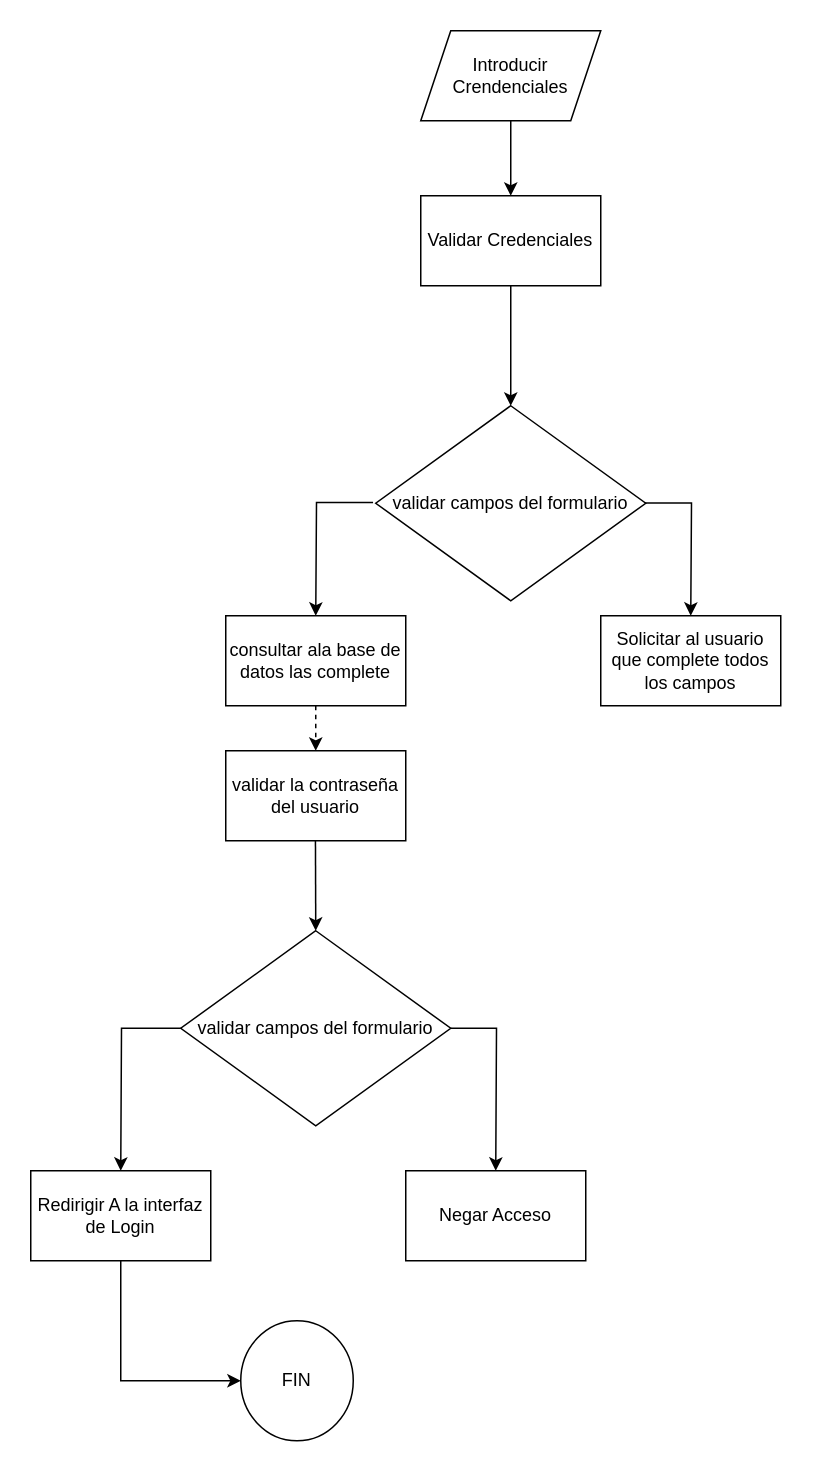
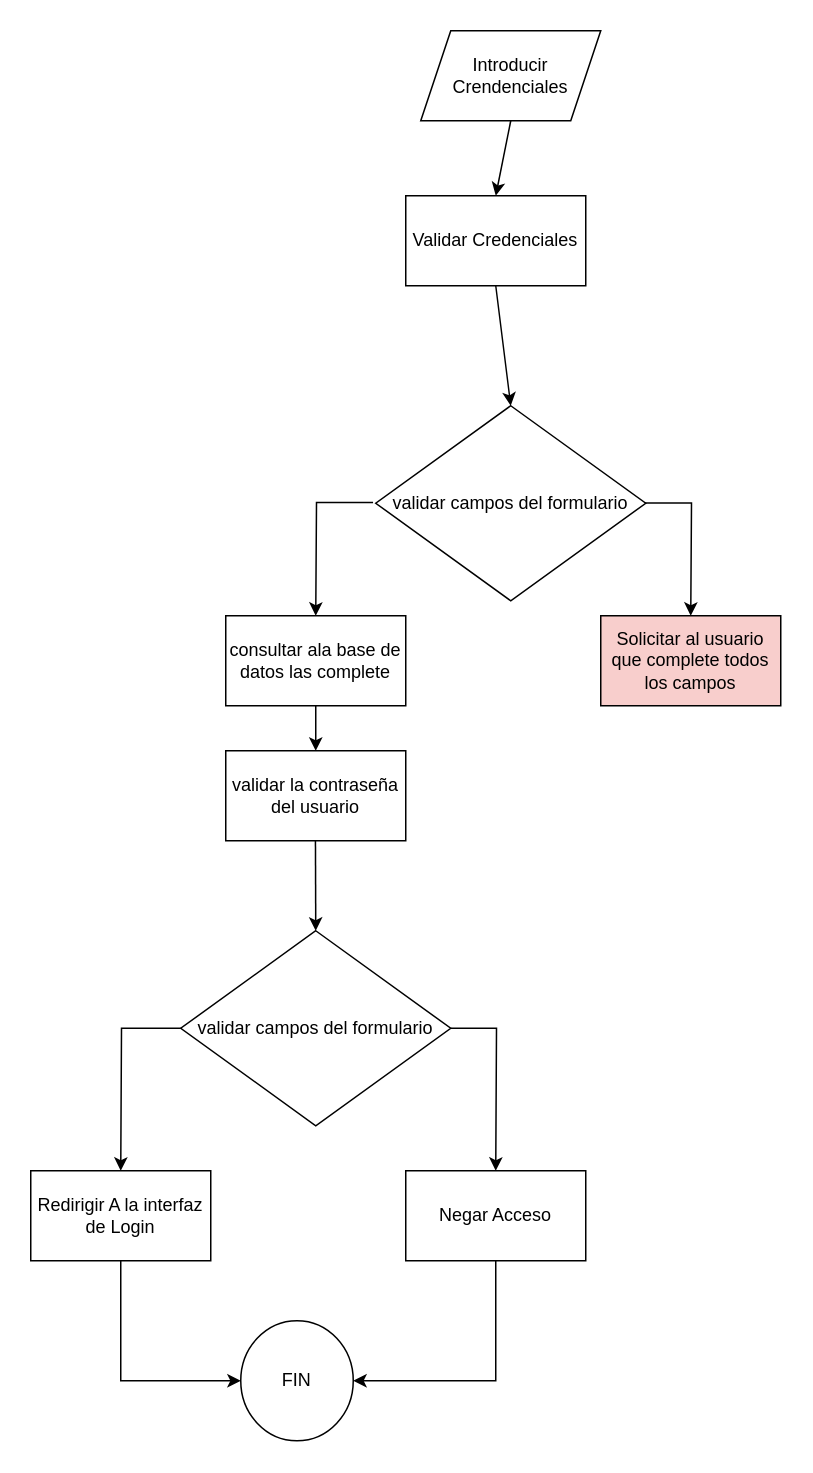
(511, 241) -> (496, 241)
(691, 661) -> (691, 661)
(316, 724) -> (316, 724)
none -> (490, 1381)
